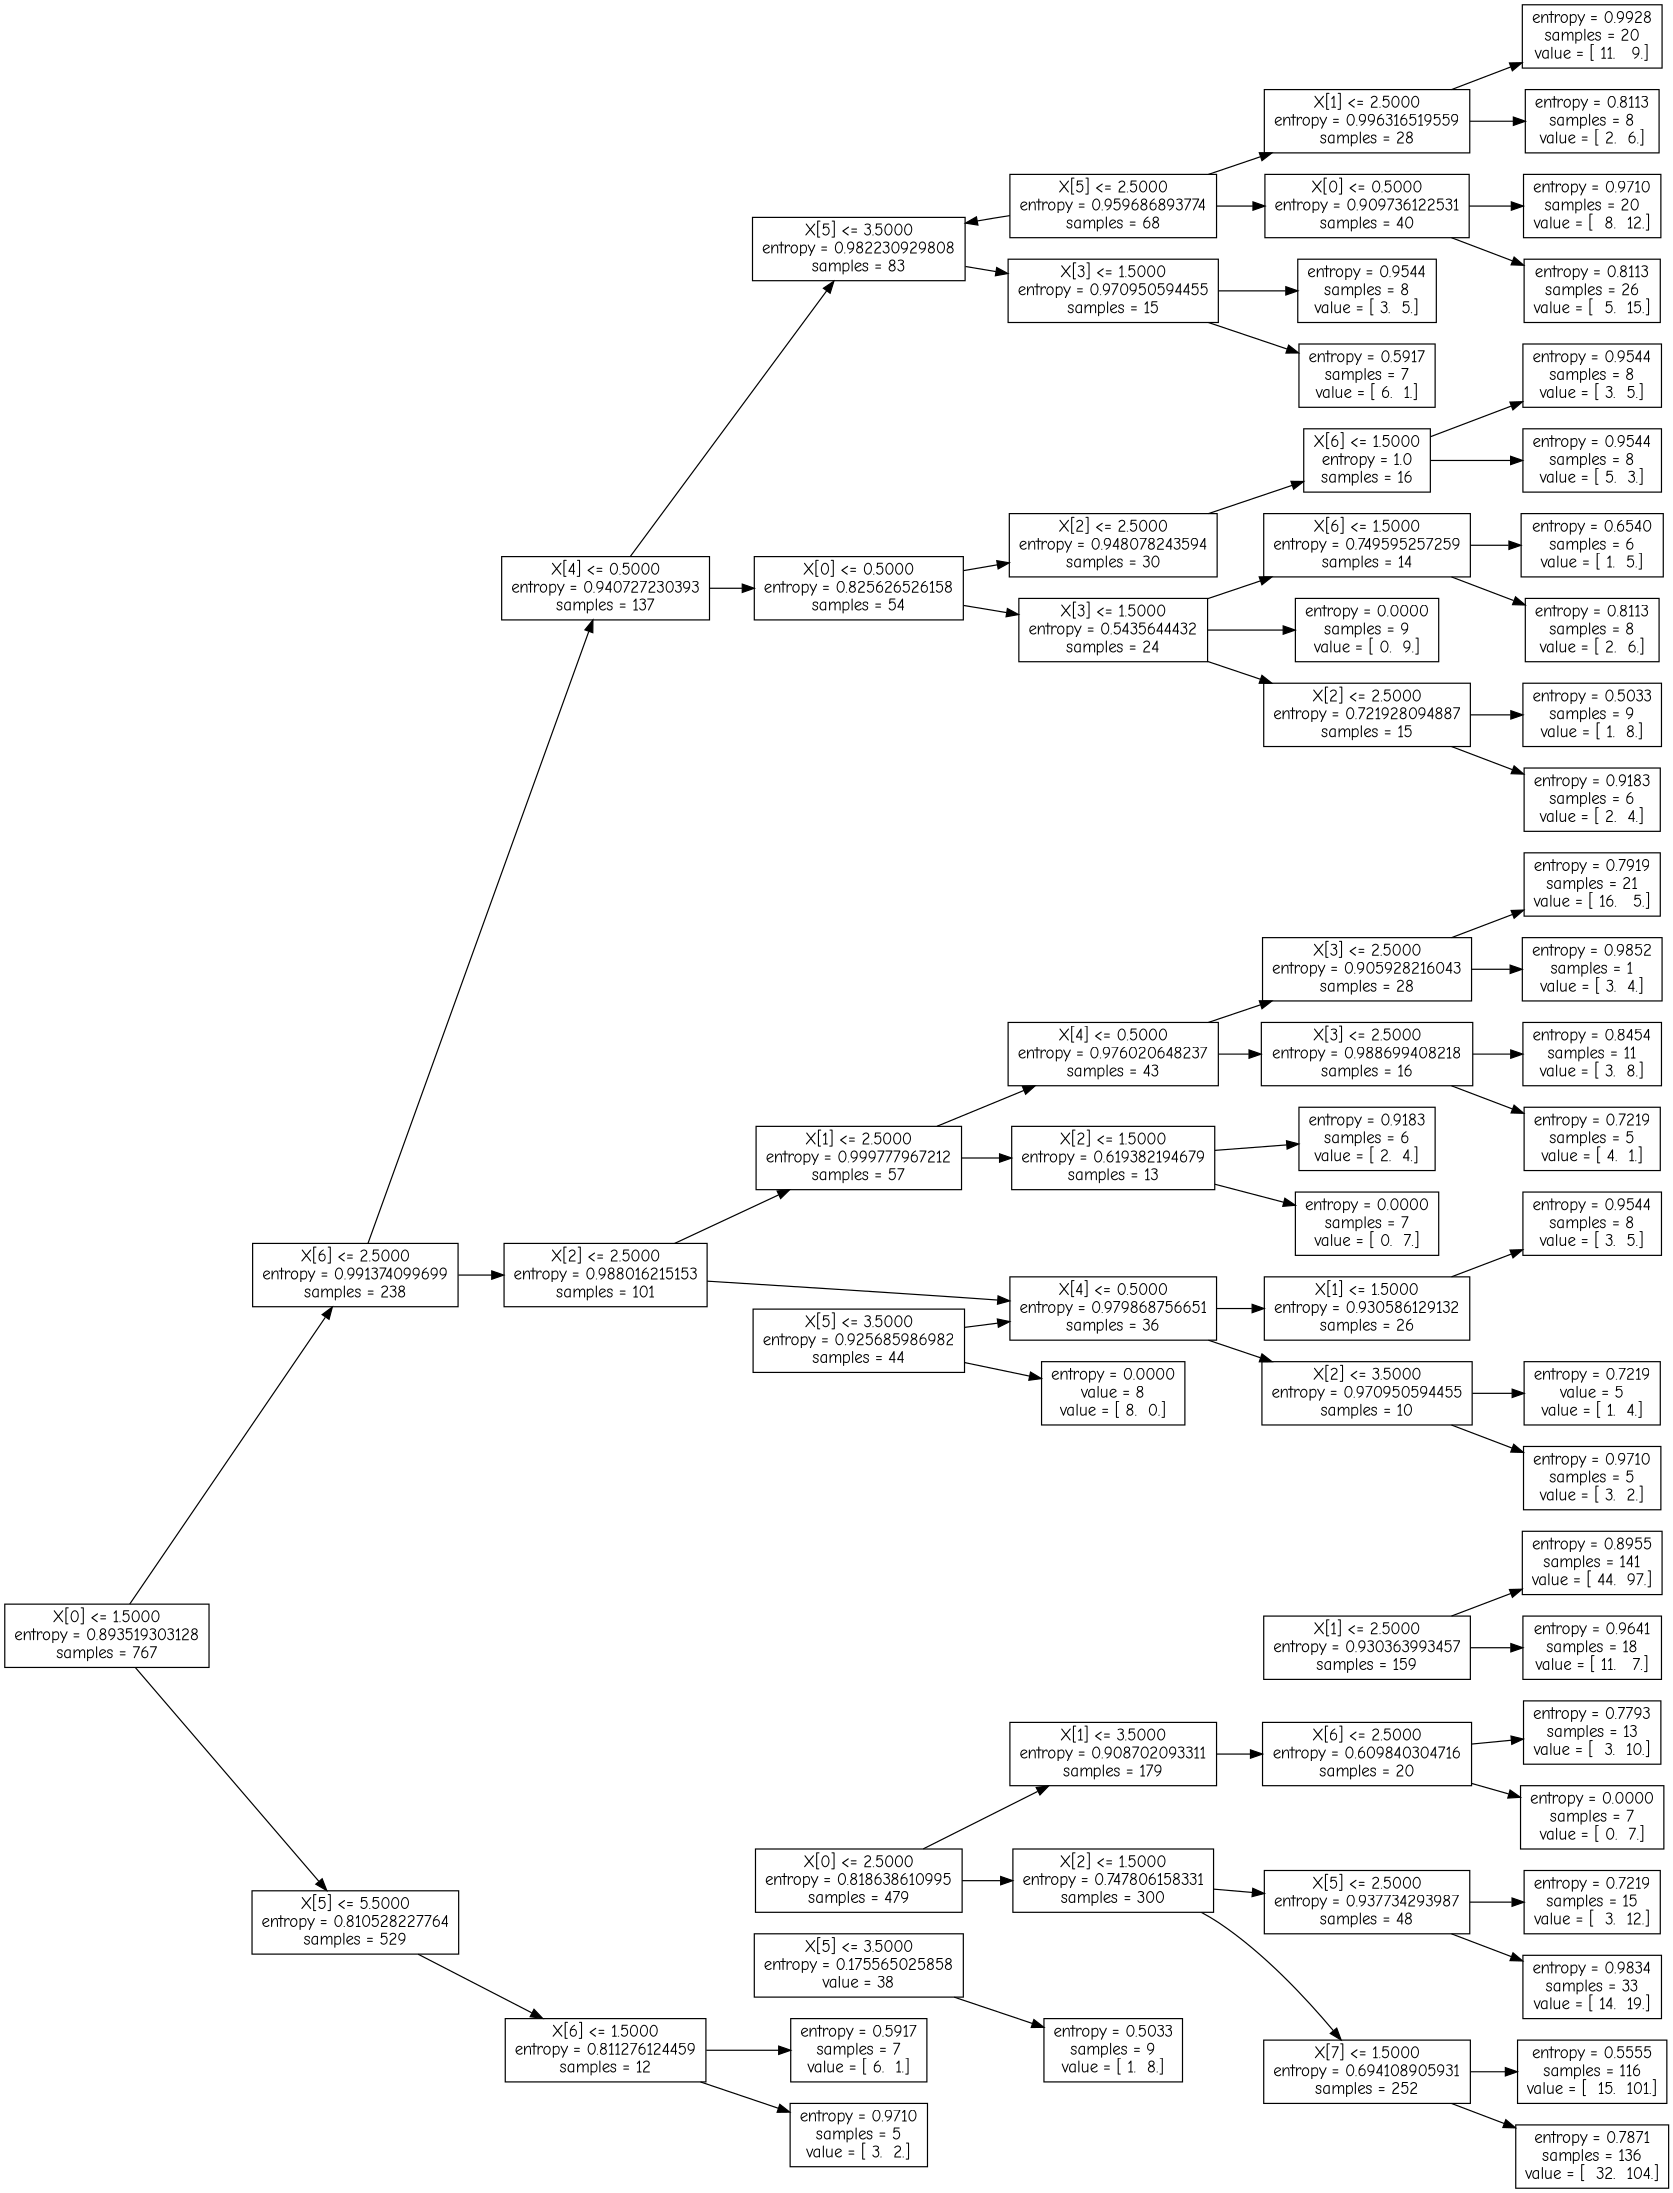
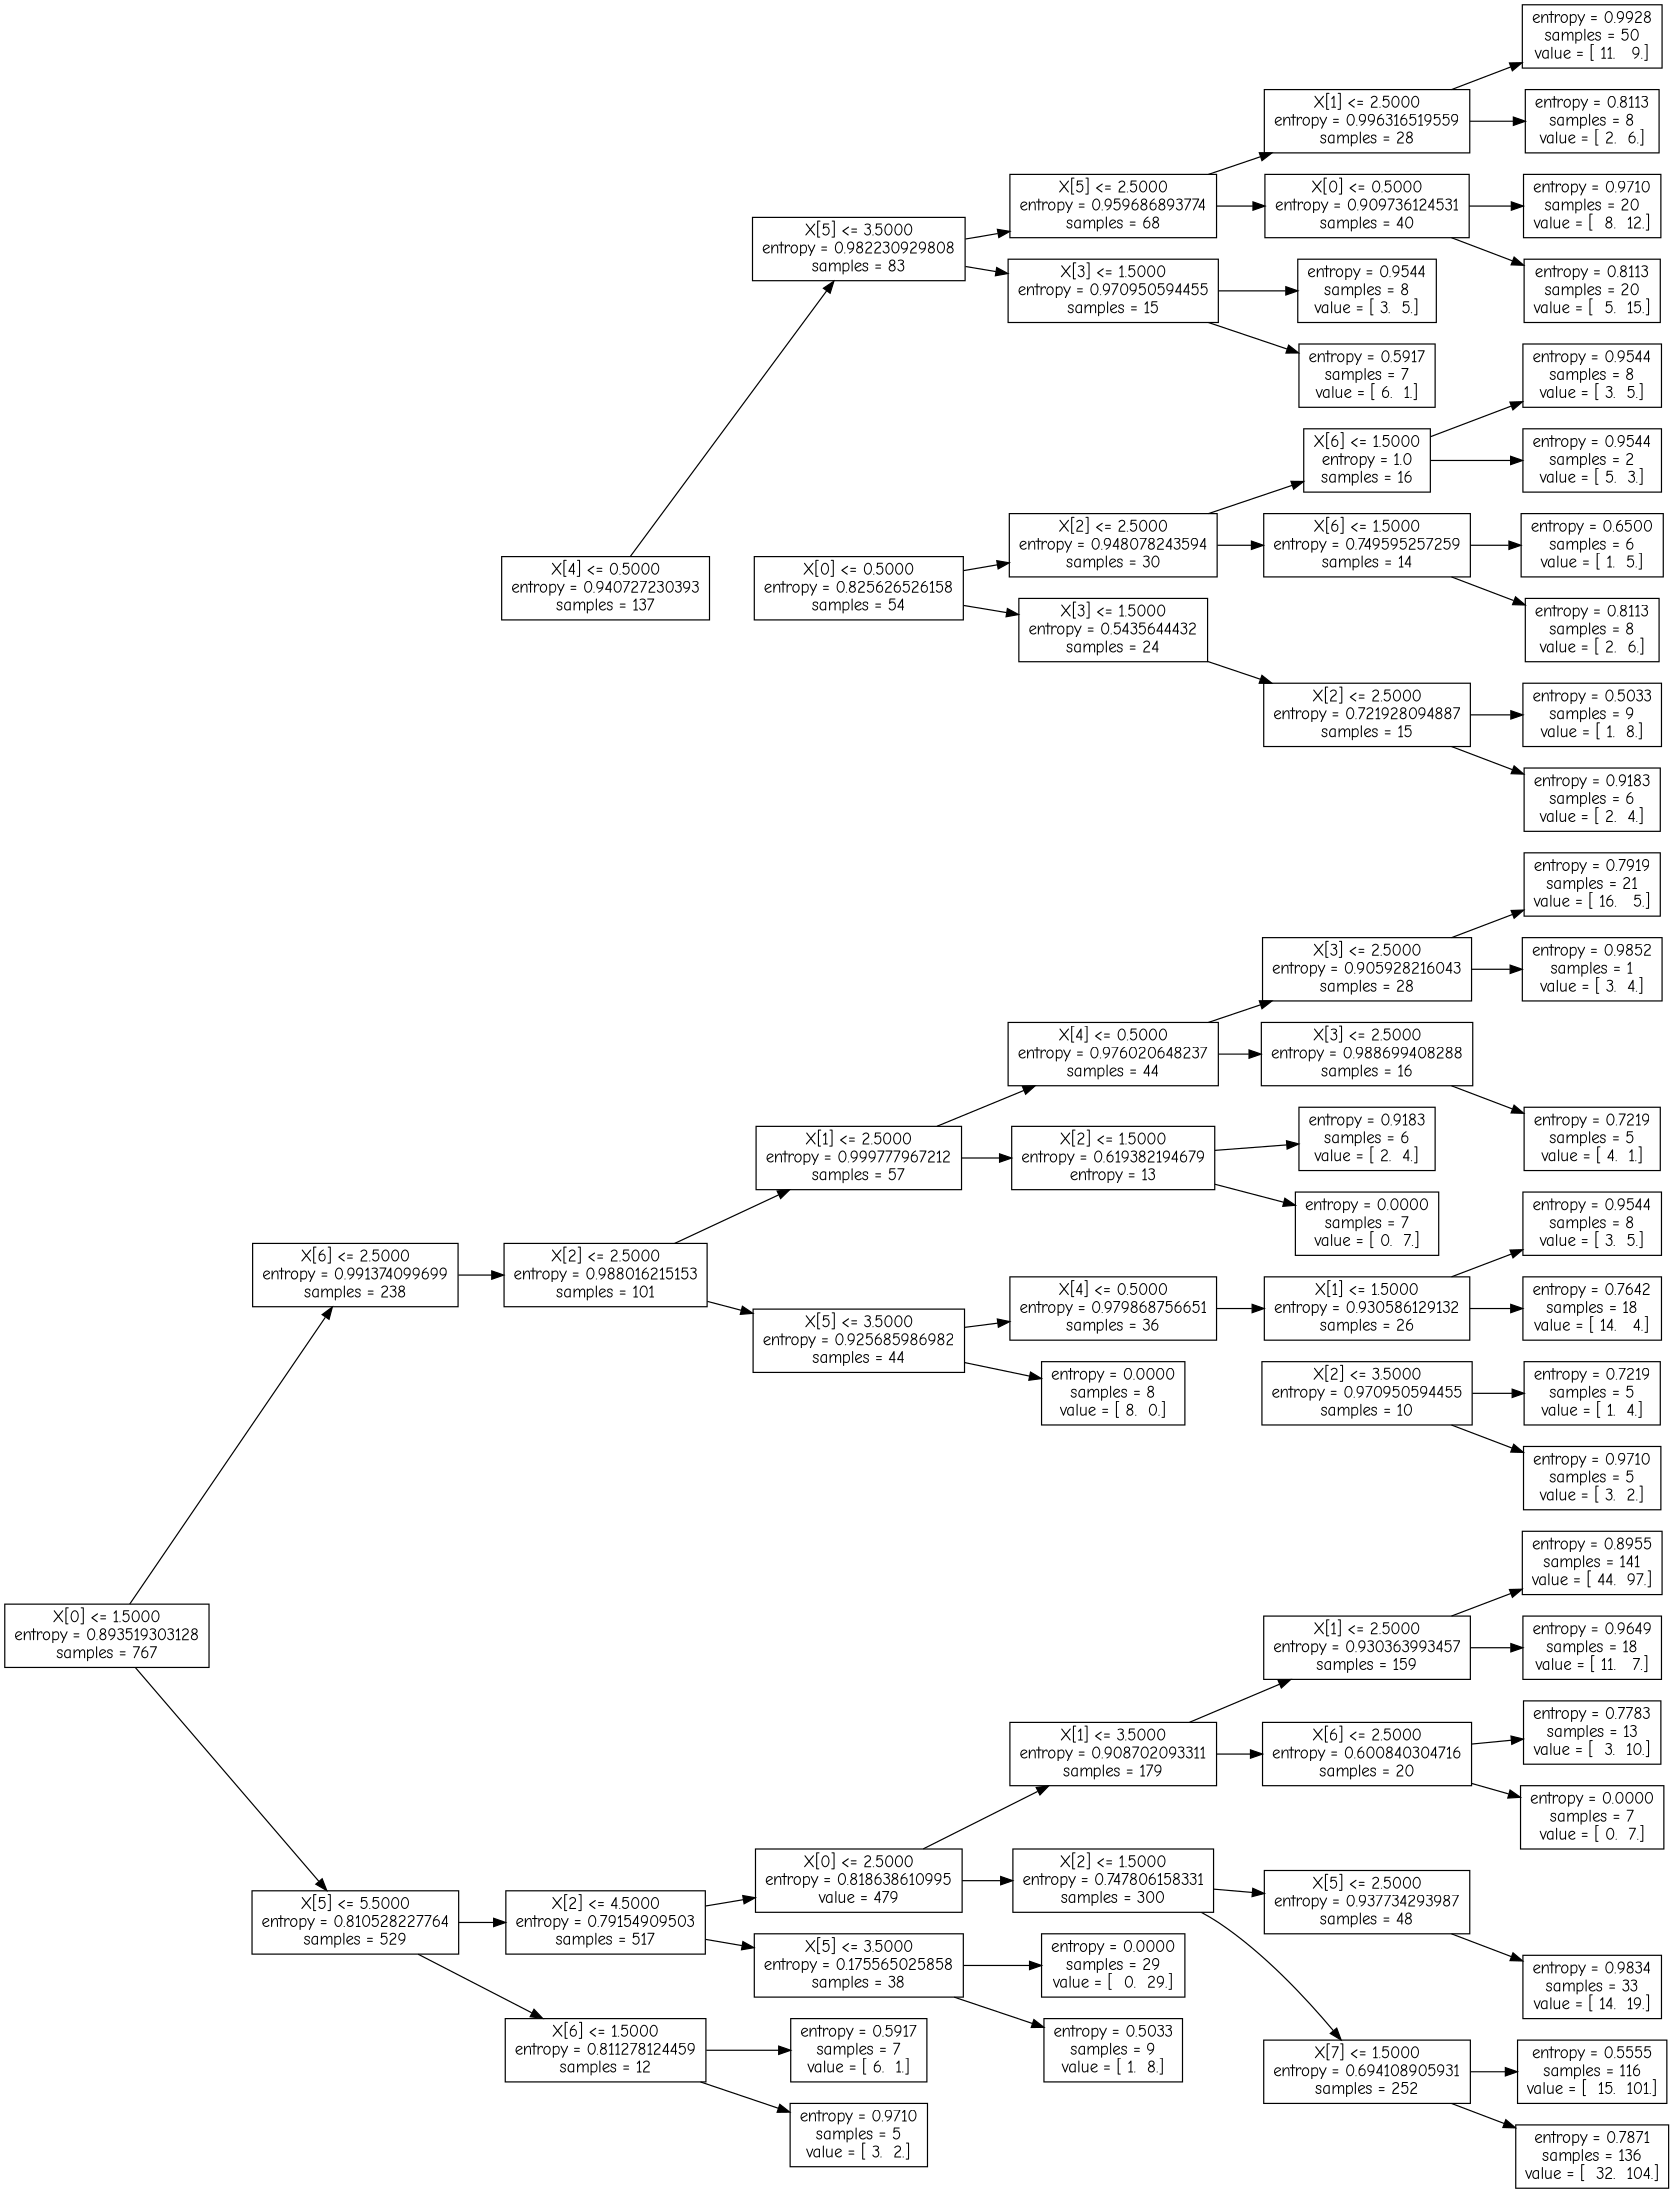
(1592, 36) -> (1592, 36)
(1367, 206) -> (1367, 206)
(994, 218) -> (982, 236)
(1592, 291) -> (1592, 291)
(1592, 460) -> (1592, 460)
(1592, 545) -> (1592, 545)
(726, 588) -> none
(1234, 590) -> (1234, 545)
(1367, 630) -> none
(478, 937) -> none
(1113, 1054) -> (1113, 1054)
(1367, 1054) -> (1367, 1054)
(1592, 1054) -> none
(1113, 1158) -> (1113, 1158)
(852, 1290) -> (724, 1306)
none -> (1592, 1309)
(1234, 1349) -> none
(1113, 1393) -> (1113, 1393)
(1592, 1393) -> (1592, 1393)
(1592, 1648) -> (1592, 1648)
none -> (1235, 1703)
(1592, 1733) -> (1592, 1733)
(1367, 1754) -> (1367, 1754)
(859, 1881) -> (859, 1881)
(1592, 1902) -> none
none -> (606, 1922)
(859, 1965) -> (859, 1965)
none -> (1113, 1965)
(606, 2050) -> (606, 2050)
